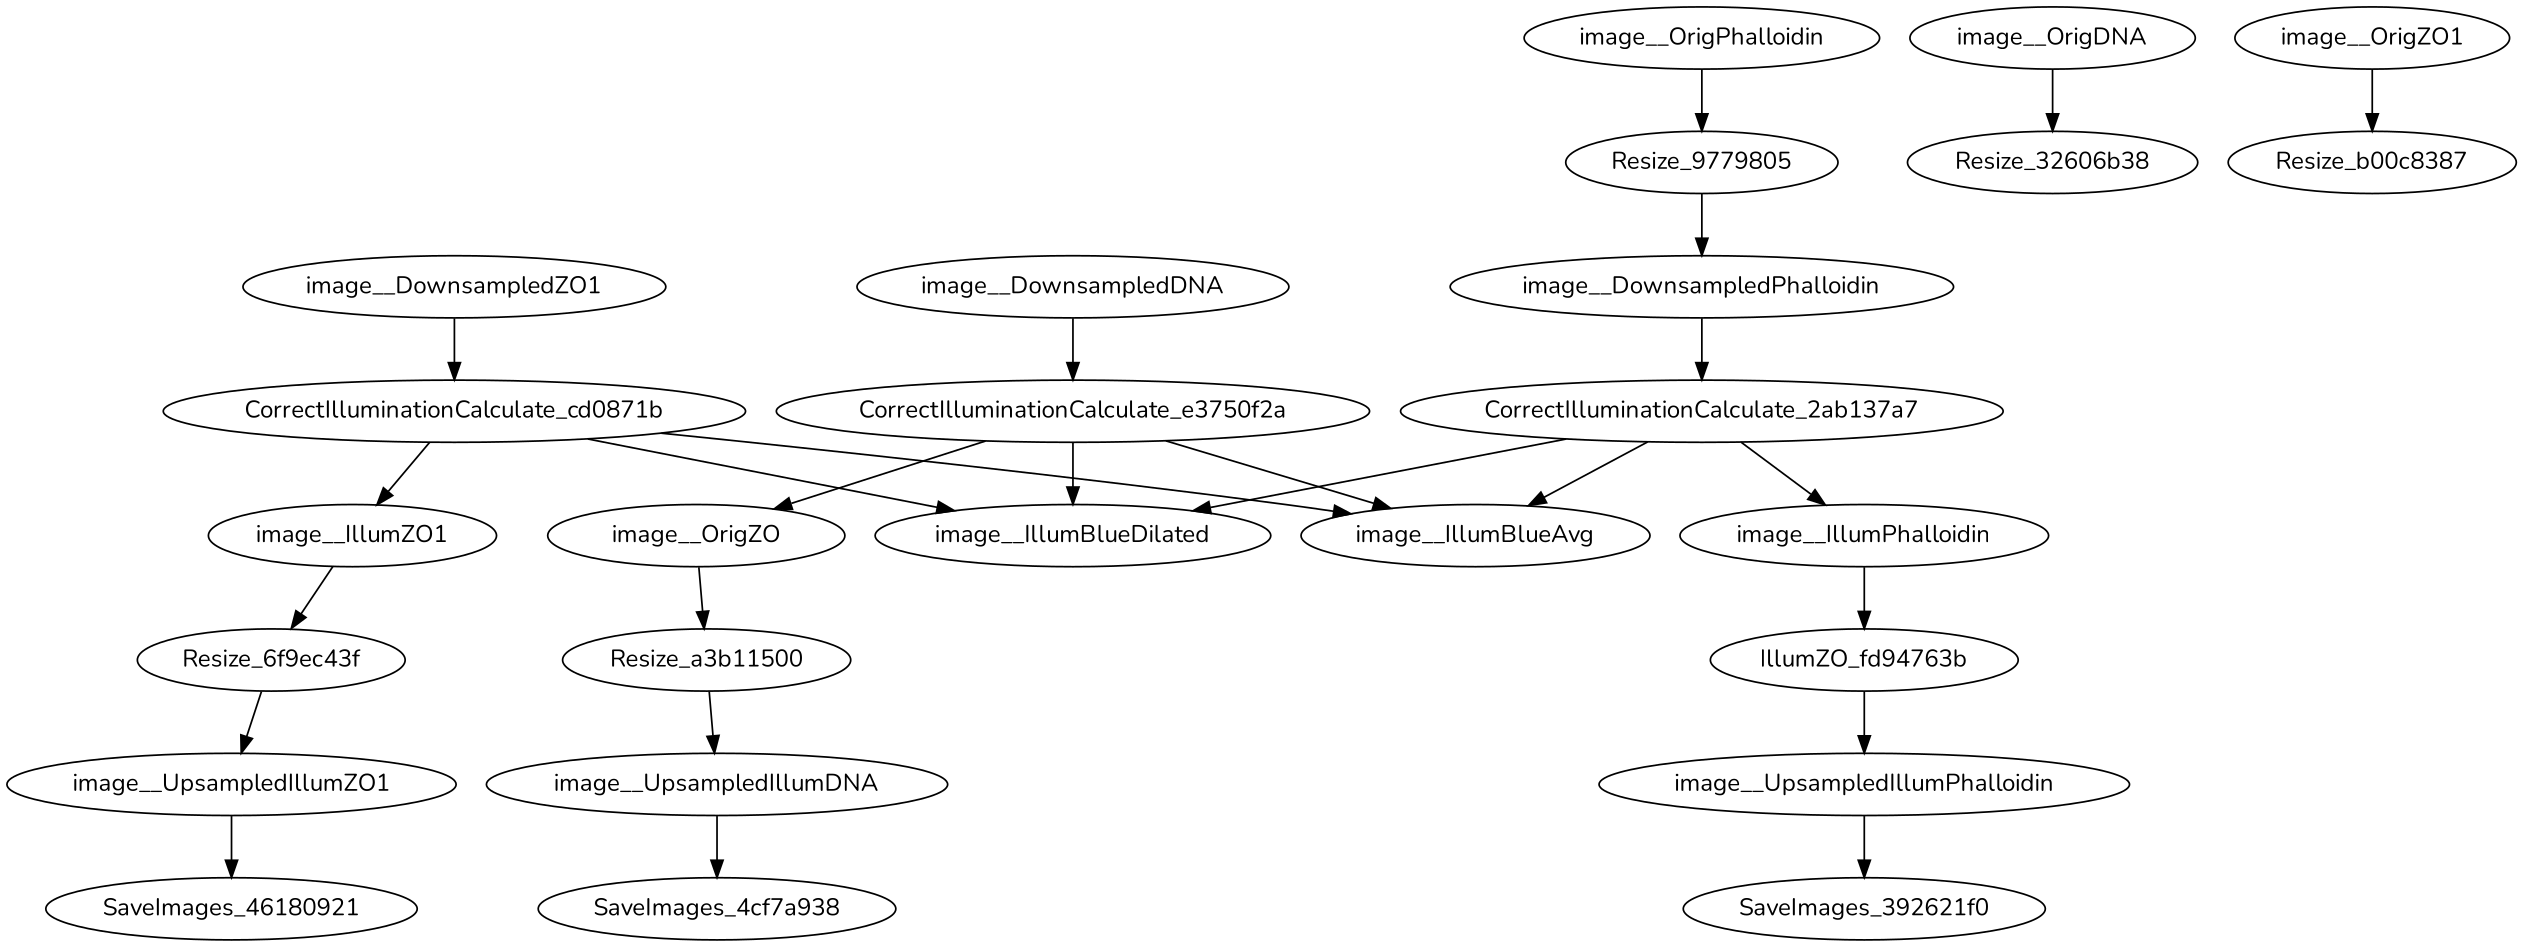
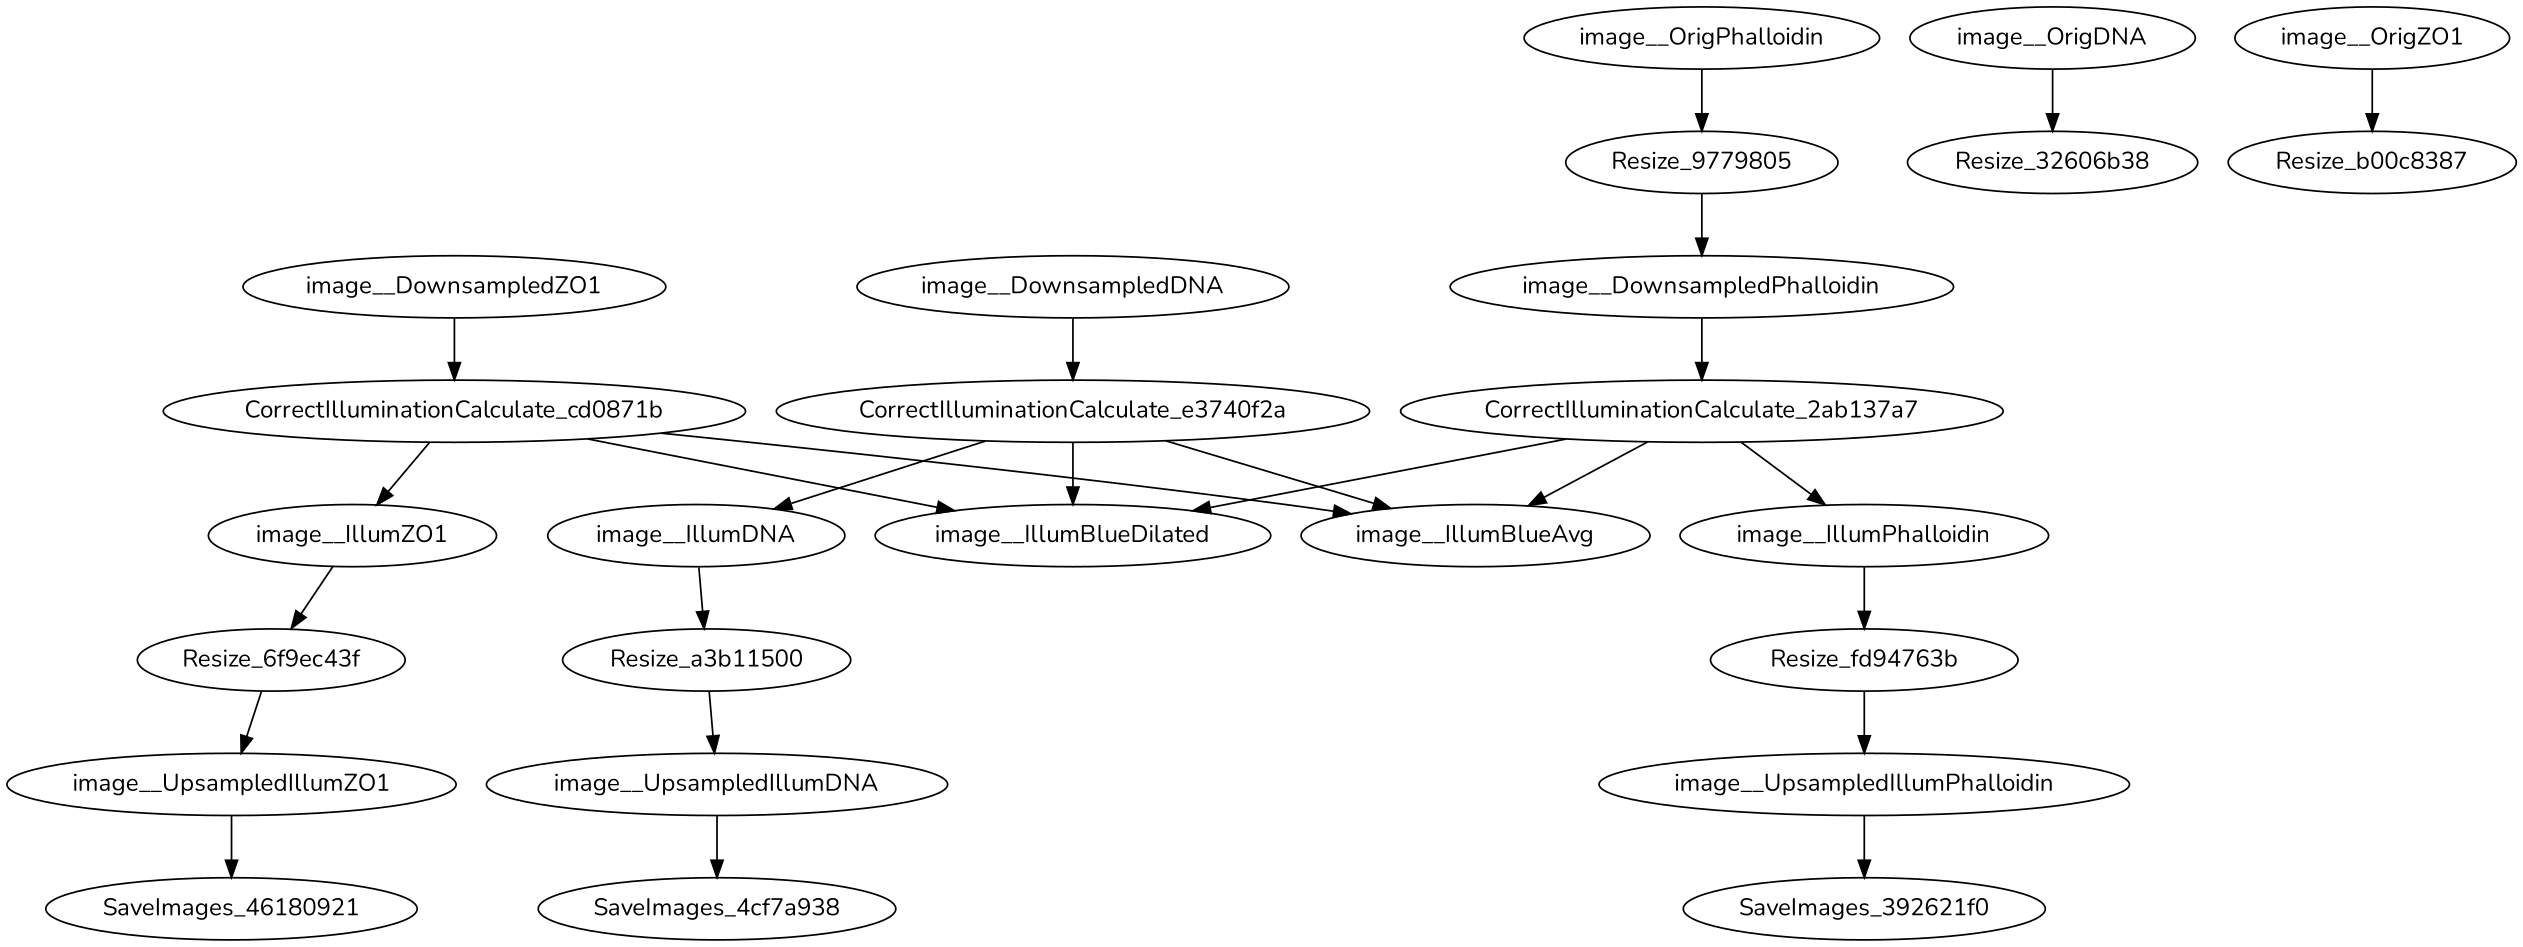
(1073, 411) -> (1073, 411)
(696, 536) -> (696, 536)
(1864, 660) -> (1864, 660)
